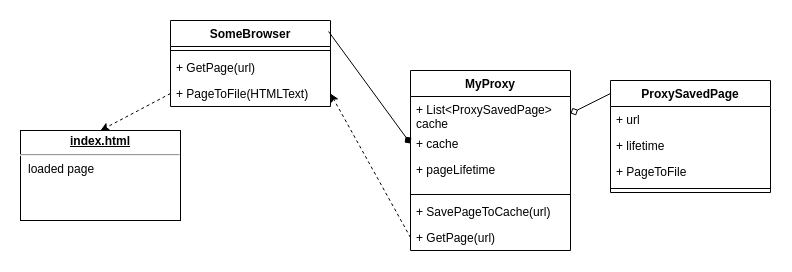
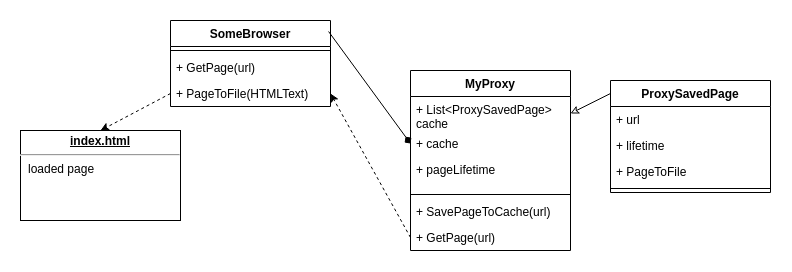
(578, 110) -> (578, 110)
